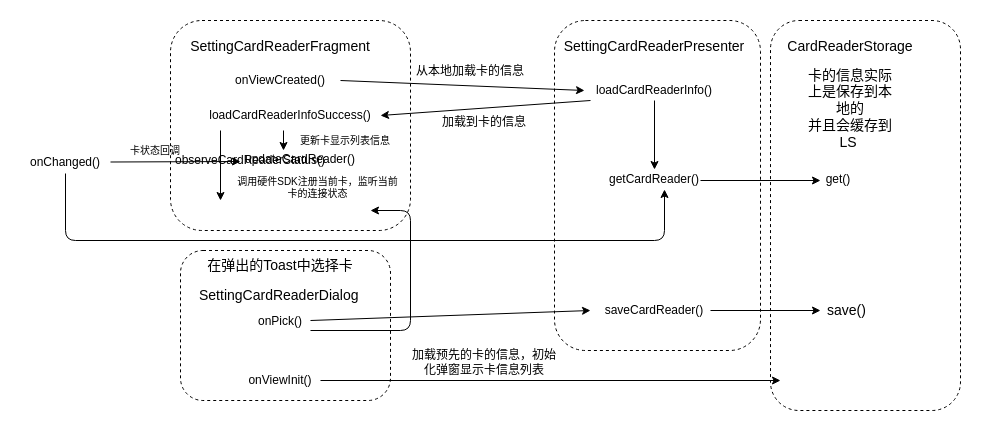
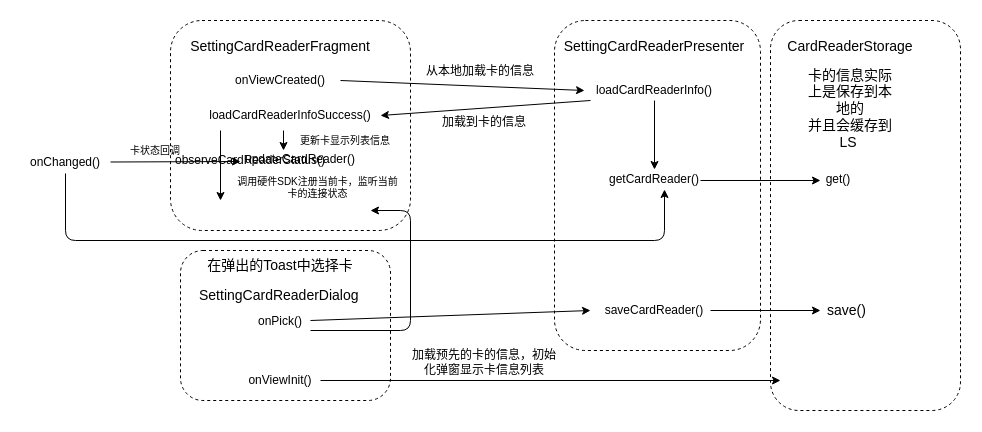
(471, 72) -> (481, 72)
